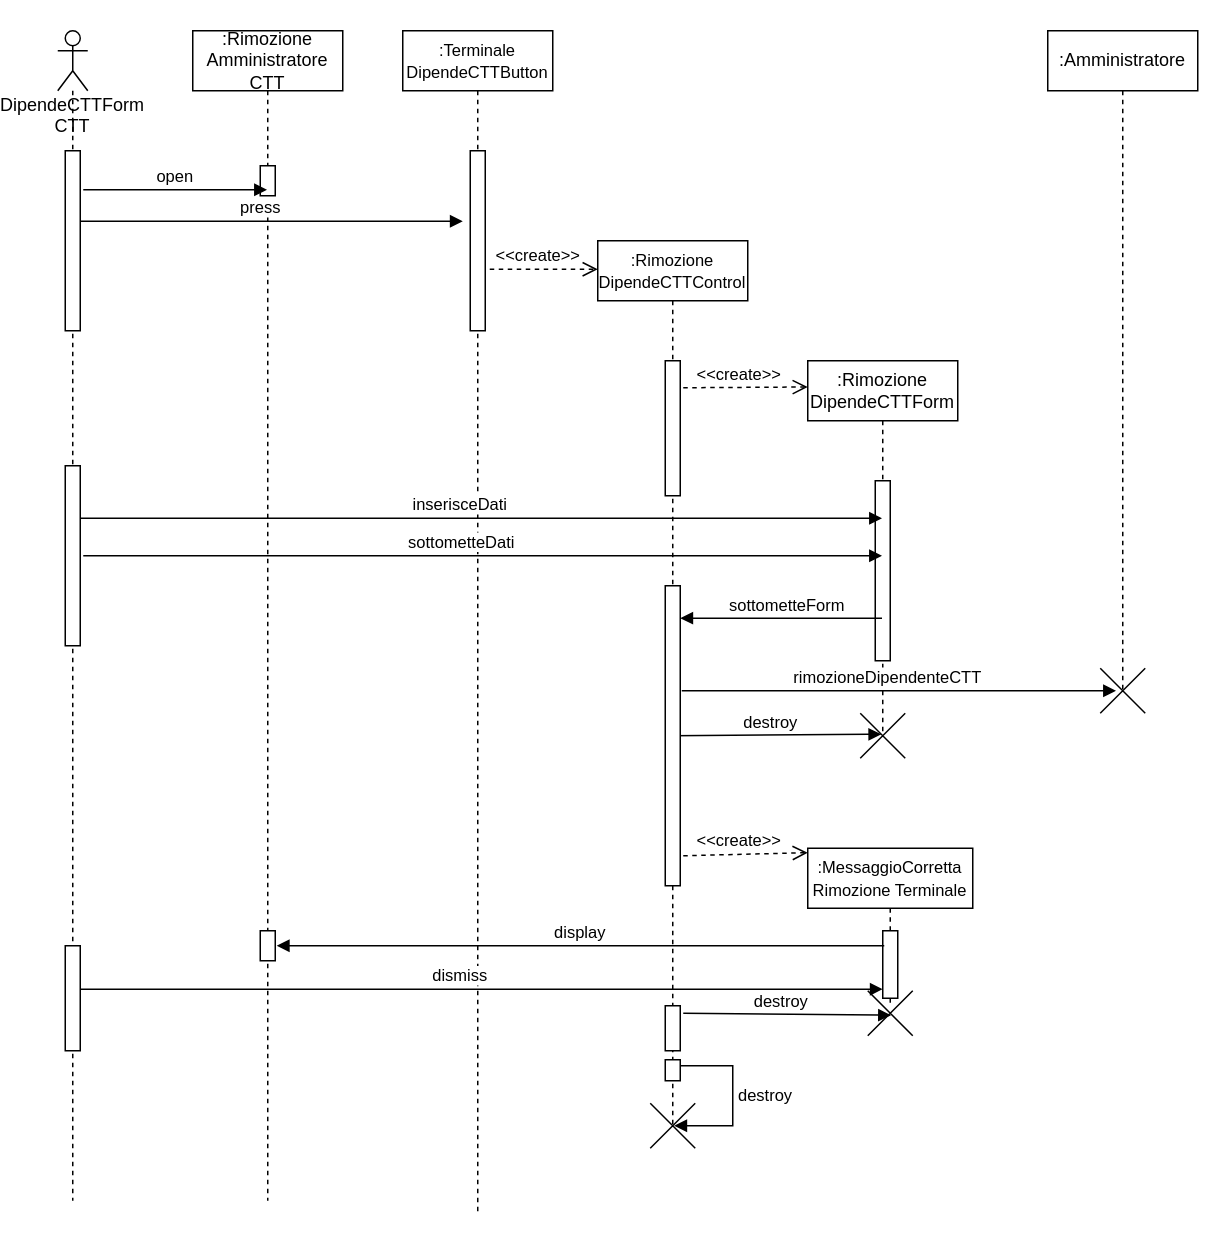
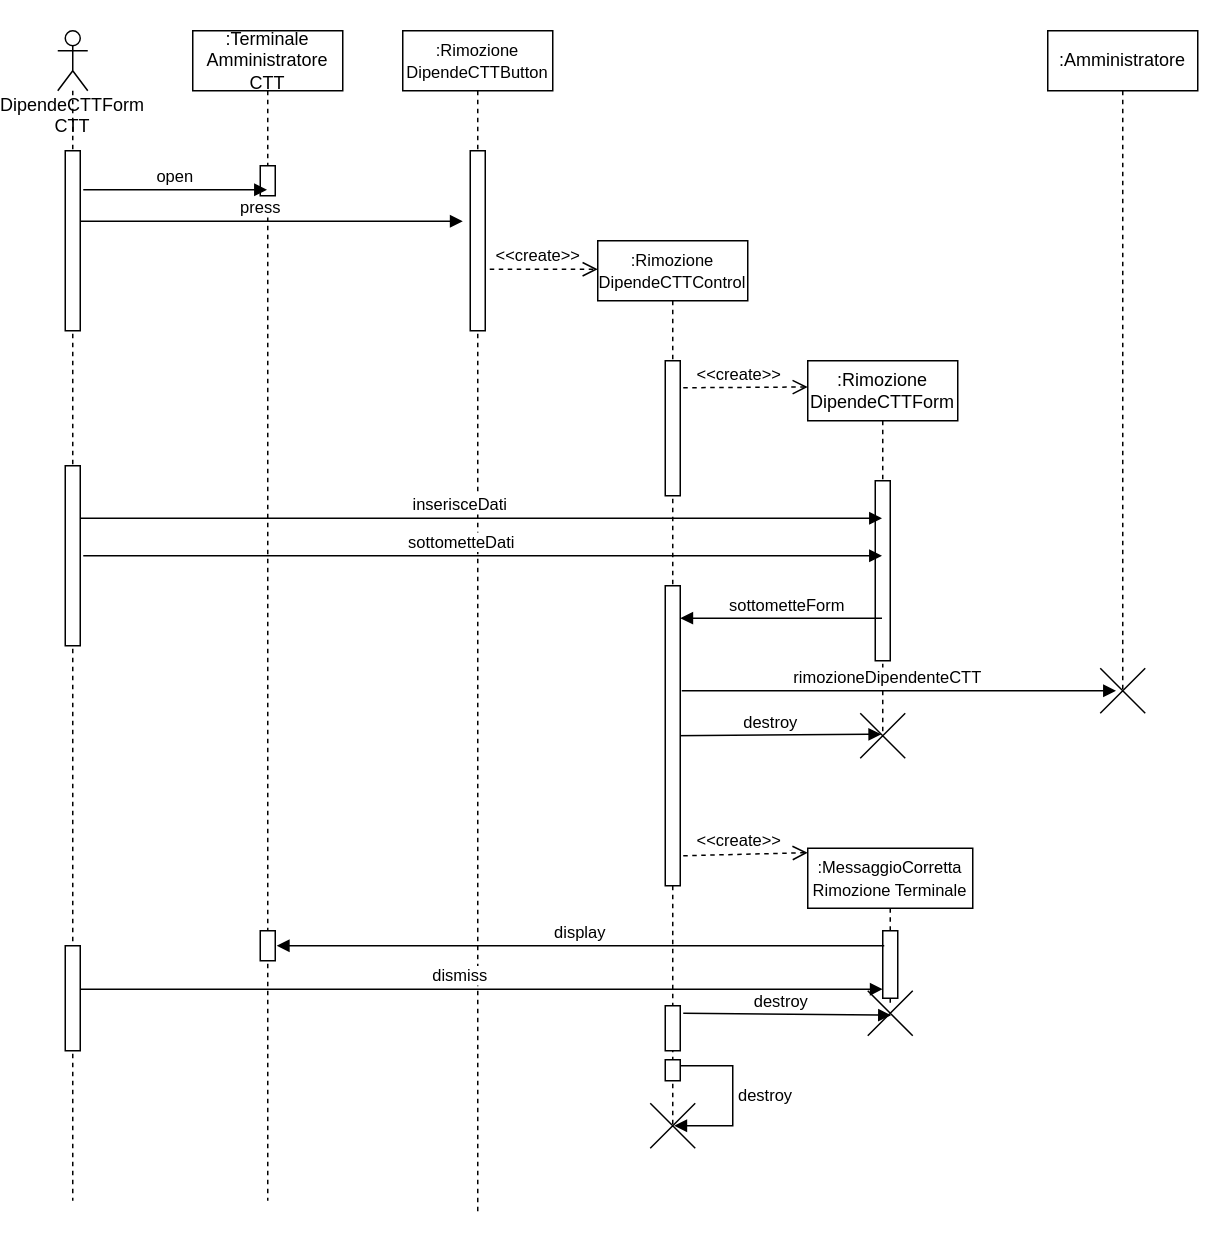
(268, 61) -> (268, 61)
(478, 61) -> (478, 61)
